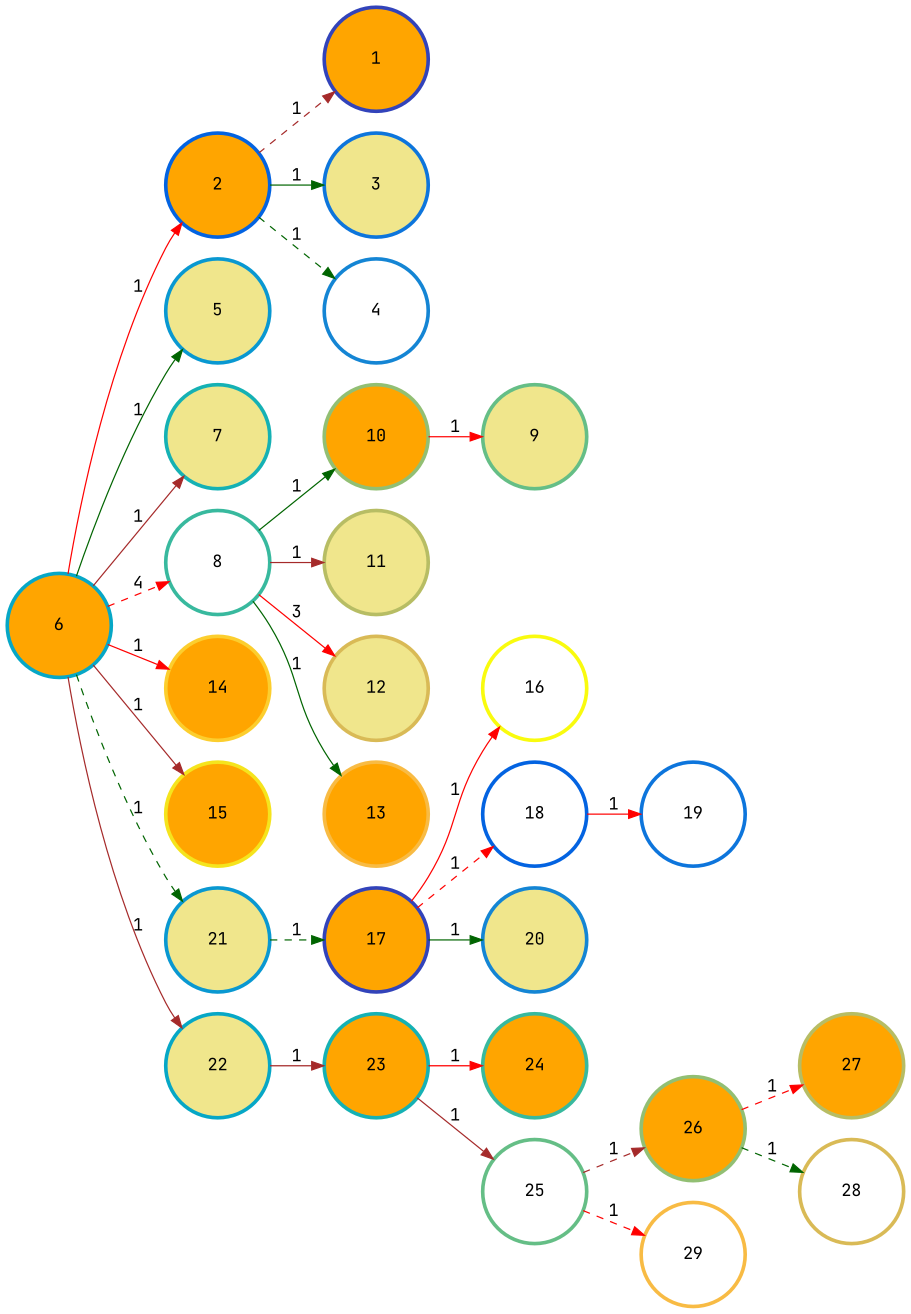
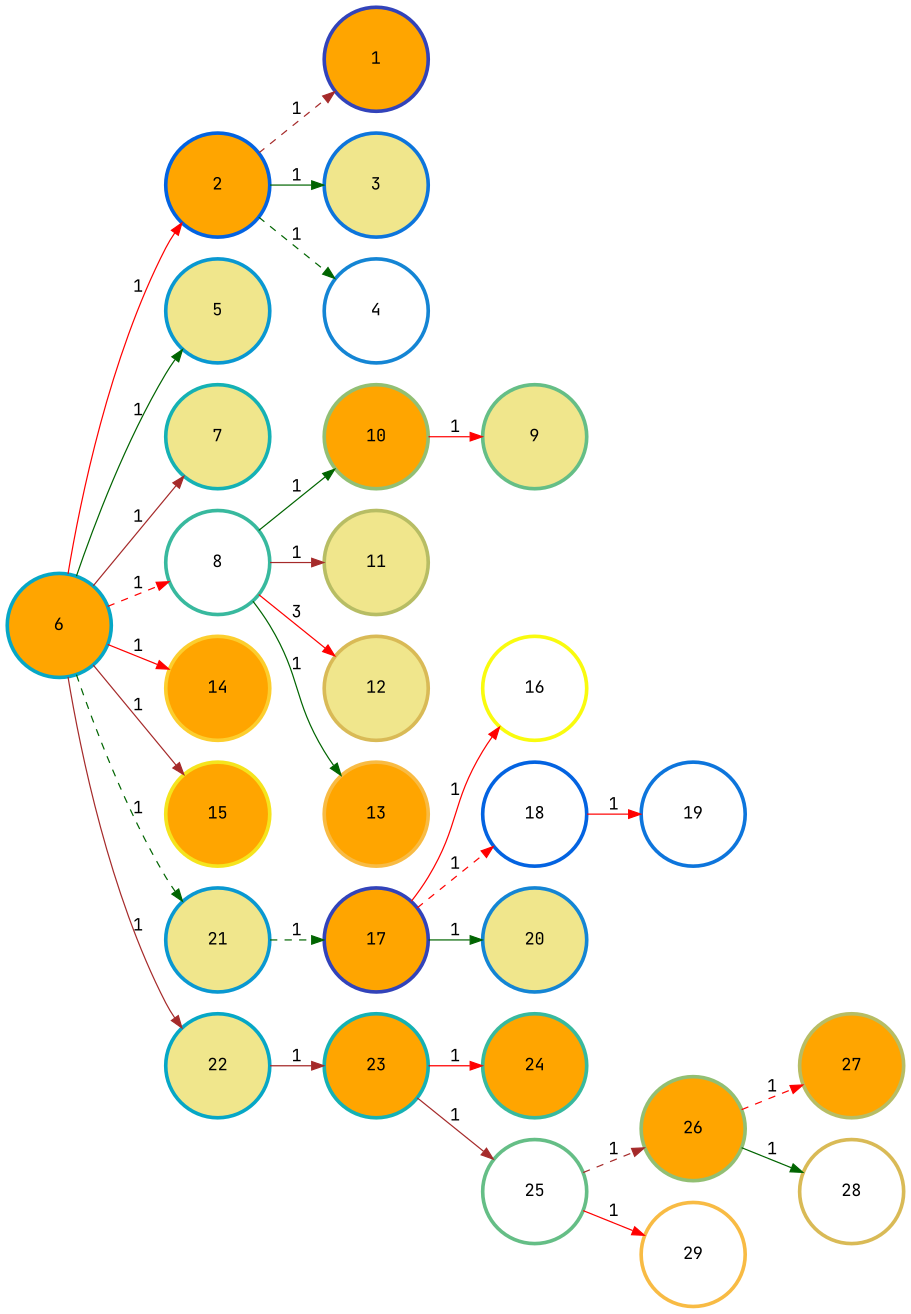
(139, 584) -> (139, 584)
(766, 1158) -> (766, 1158)
(608, 1221) -> (608, 1221)
